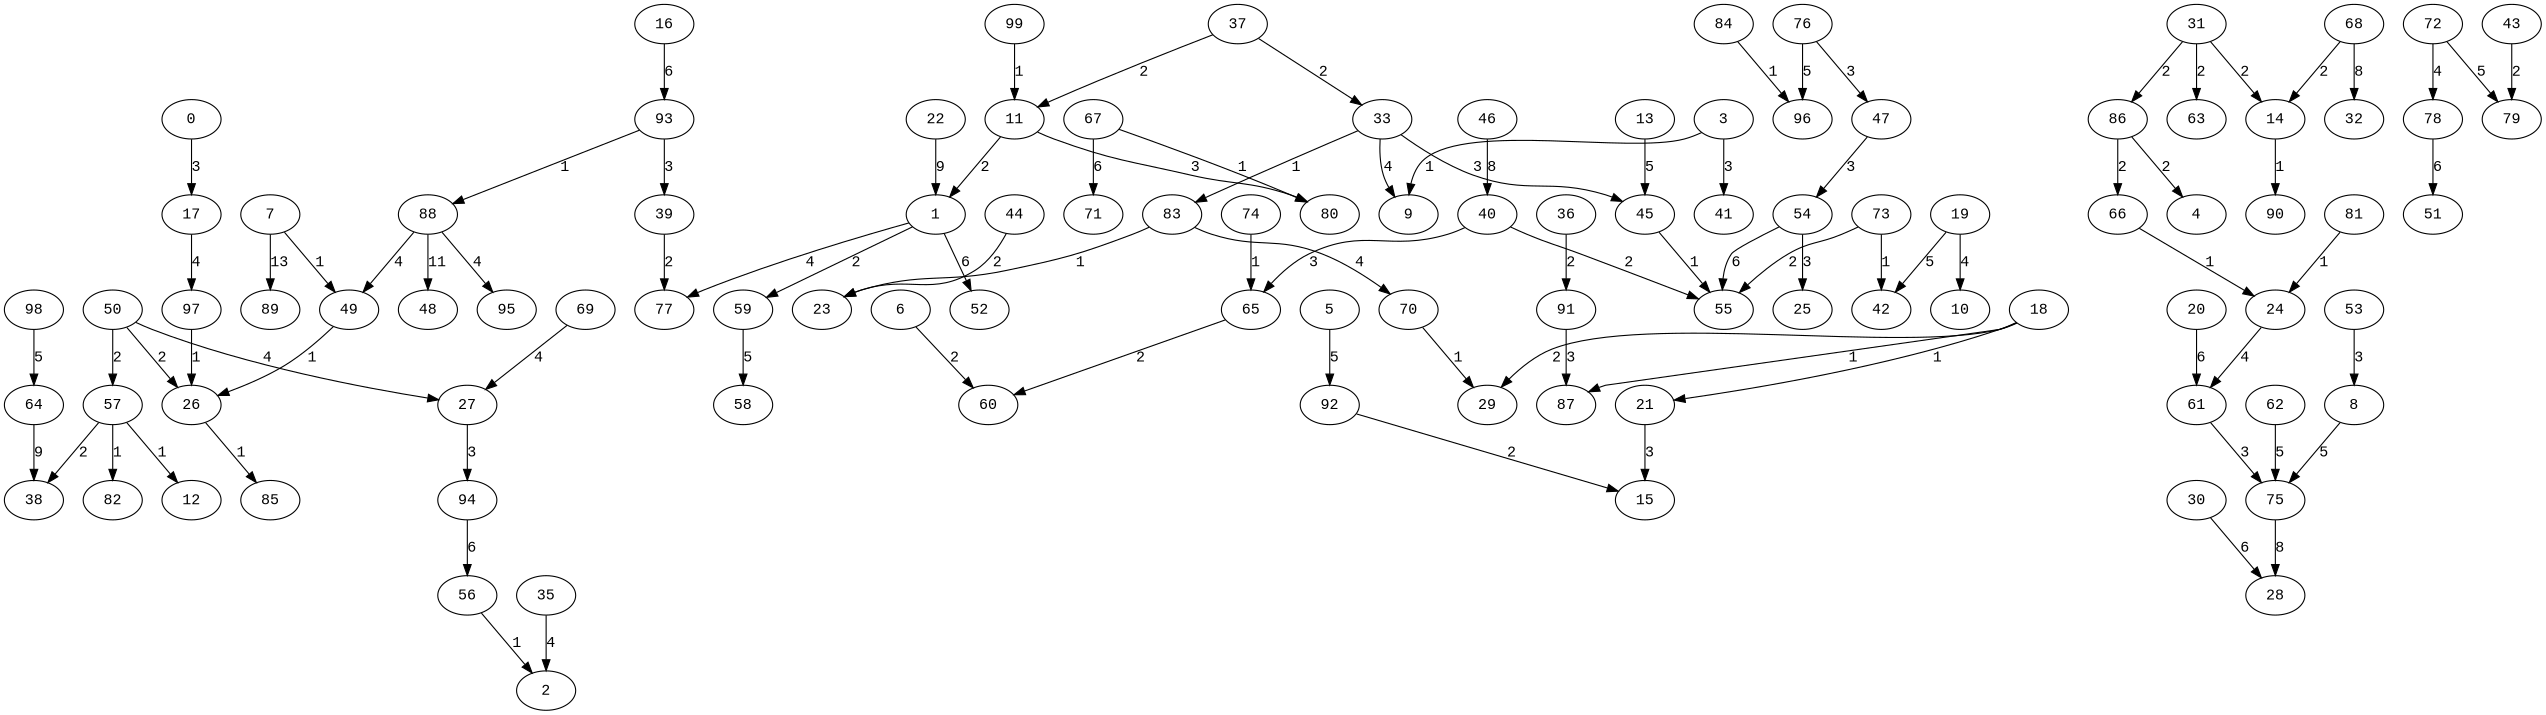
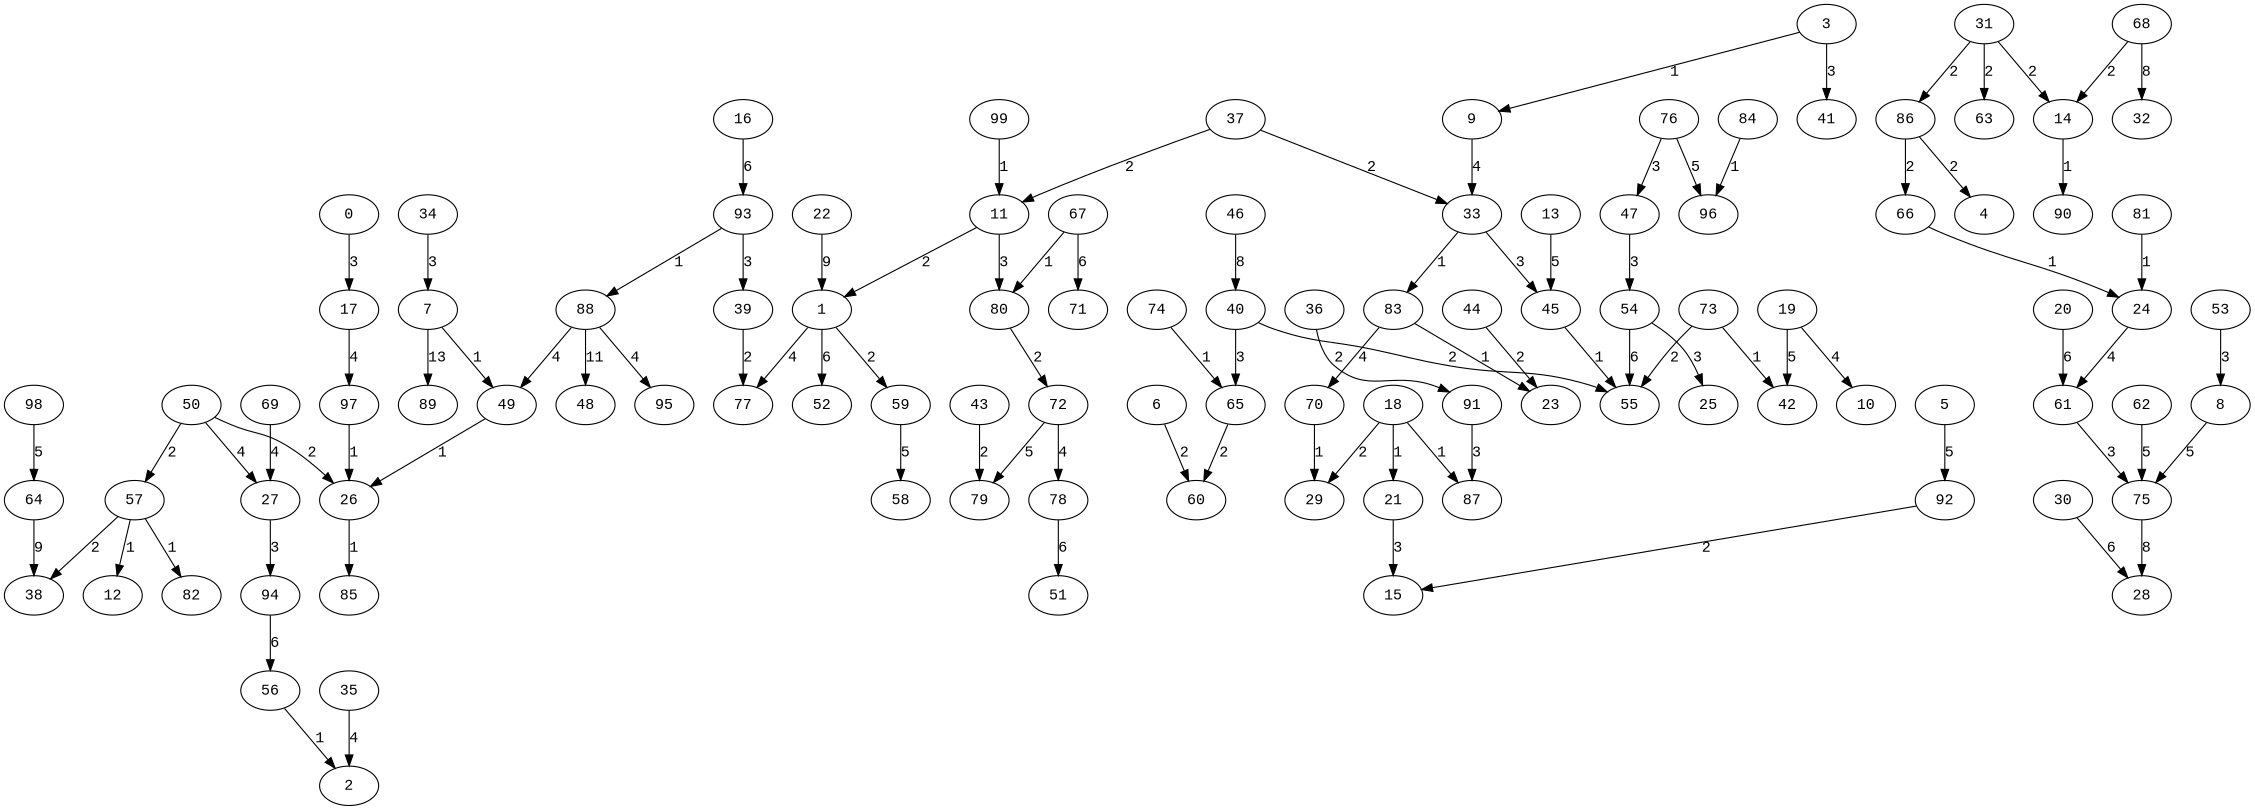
(1381, 164) -> (1472, 161)
none -> (428, 215)
none -> (1026, 353)
